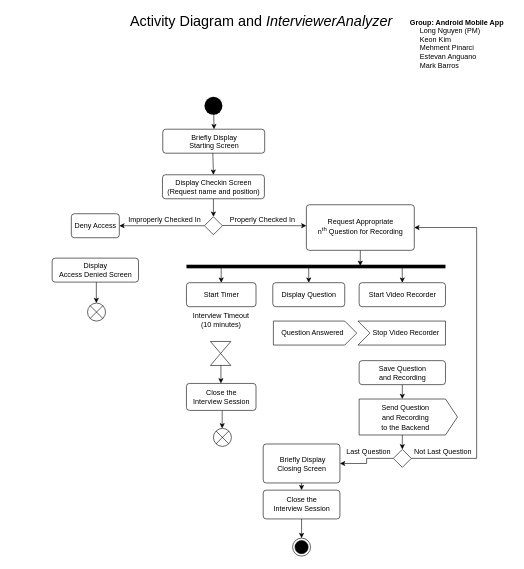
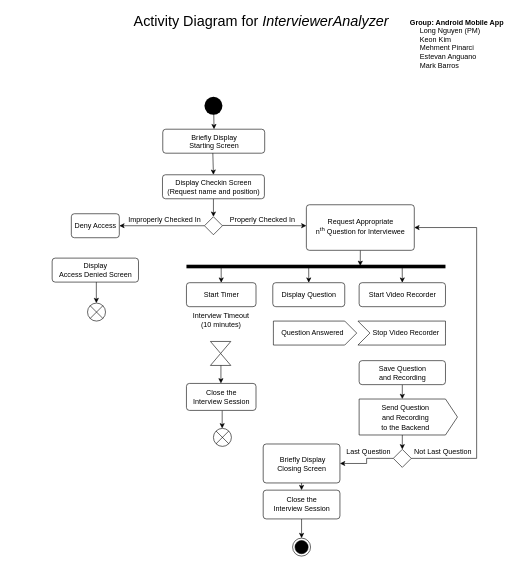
(261, 21) -> (261, 21)
(361, 218) -> (361, 218)
